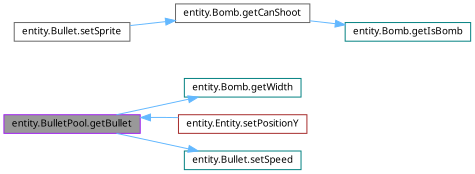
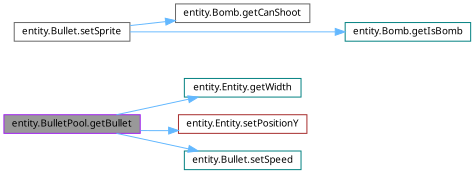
(323, 22) -> (233, 32)
(243, 88) -> (243, 88)
(165, 117) -> (155, 131)
